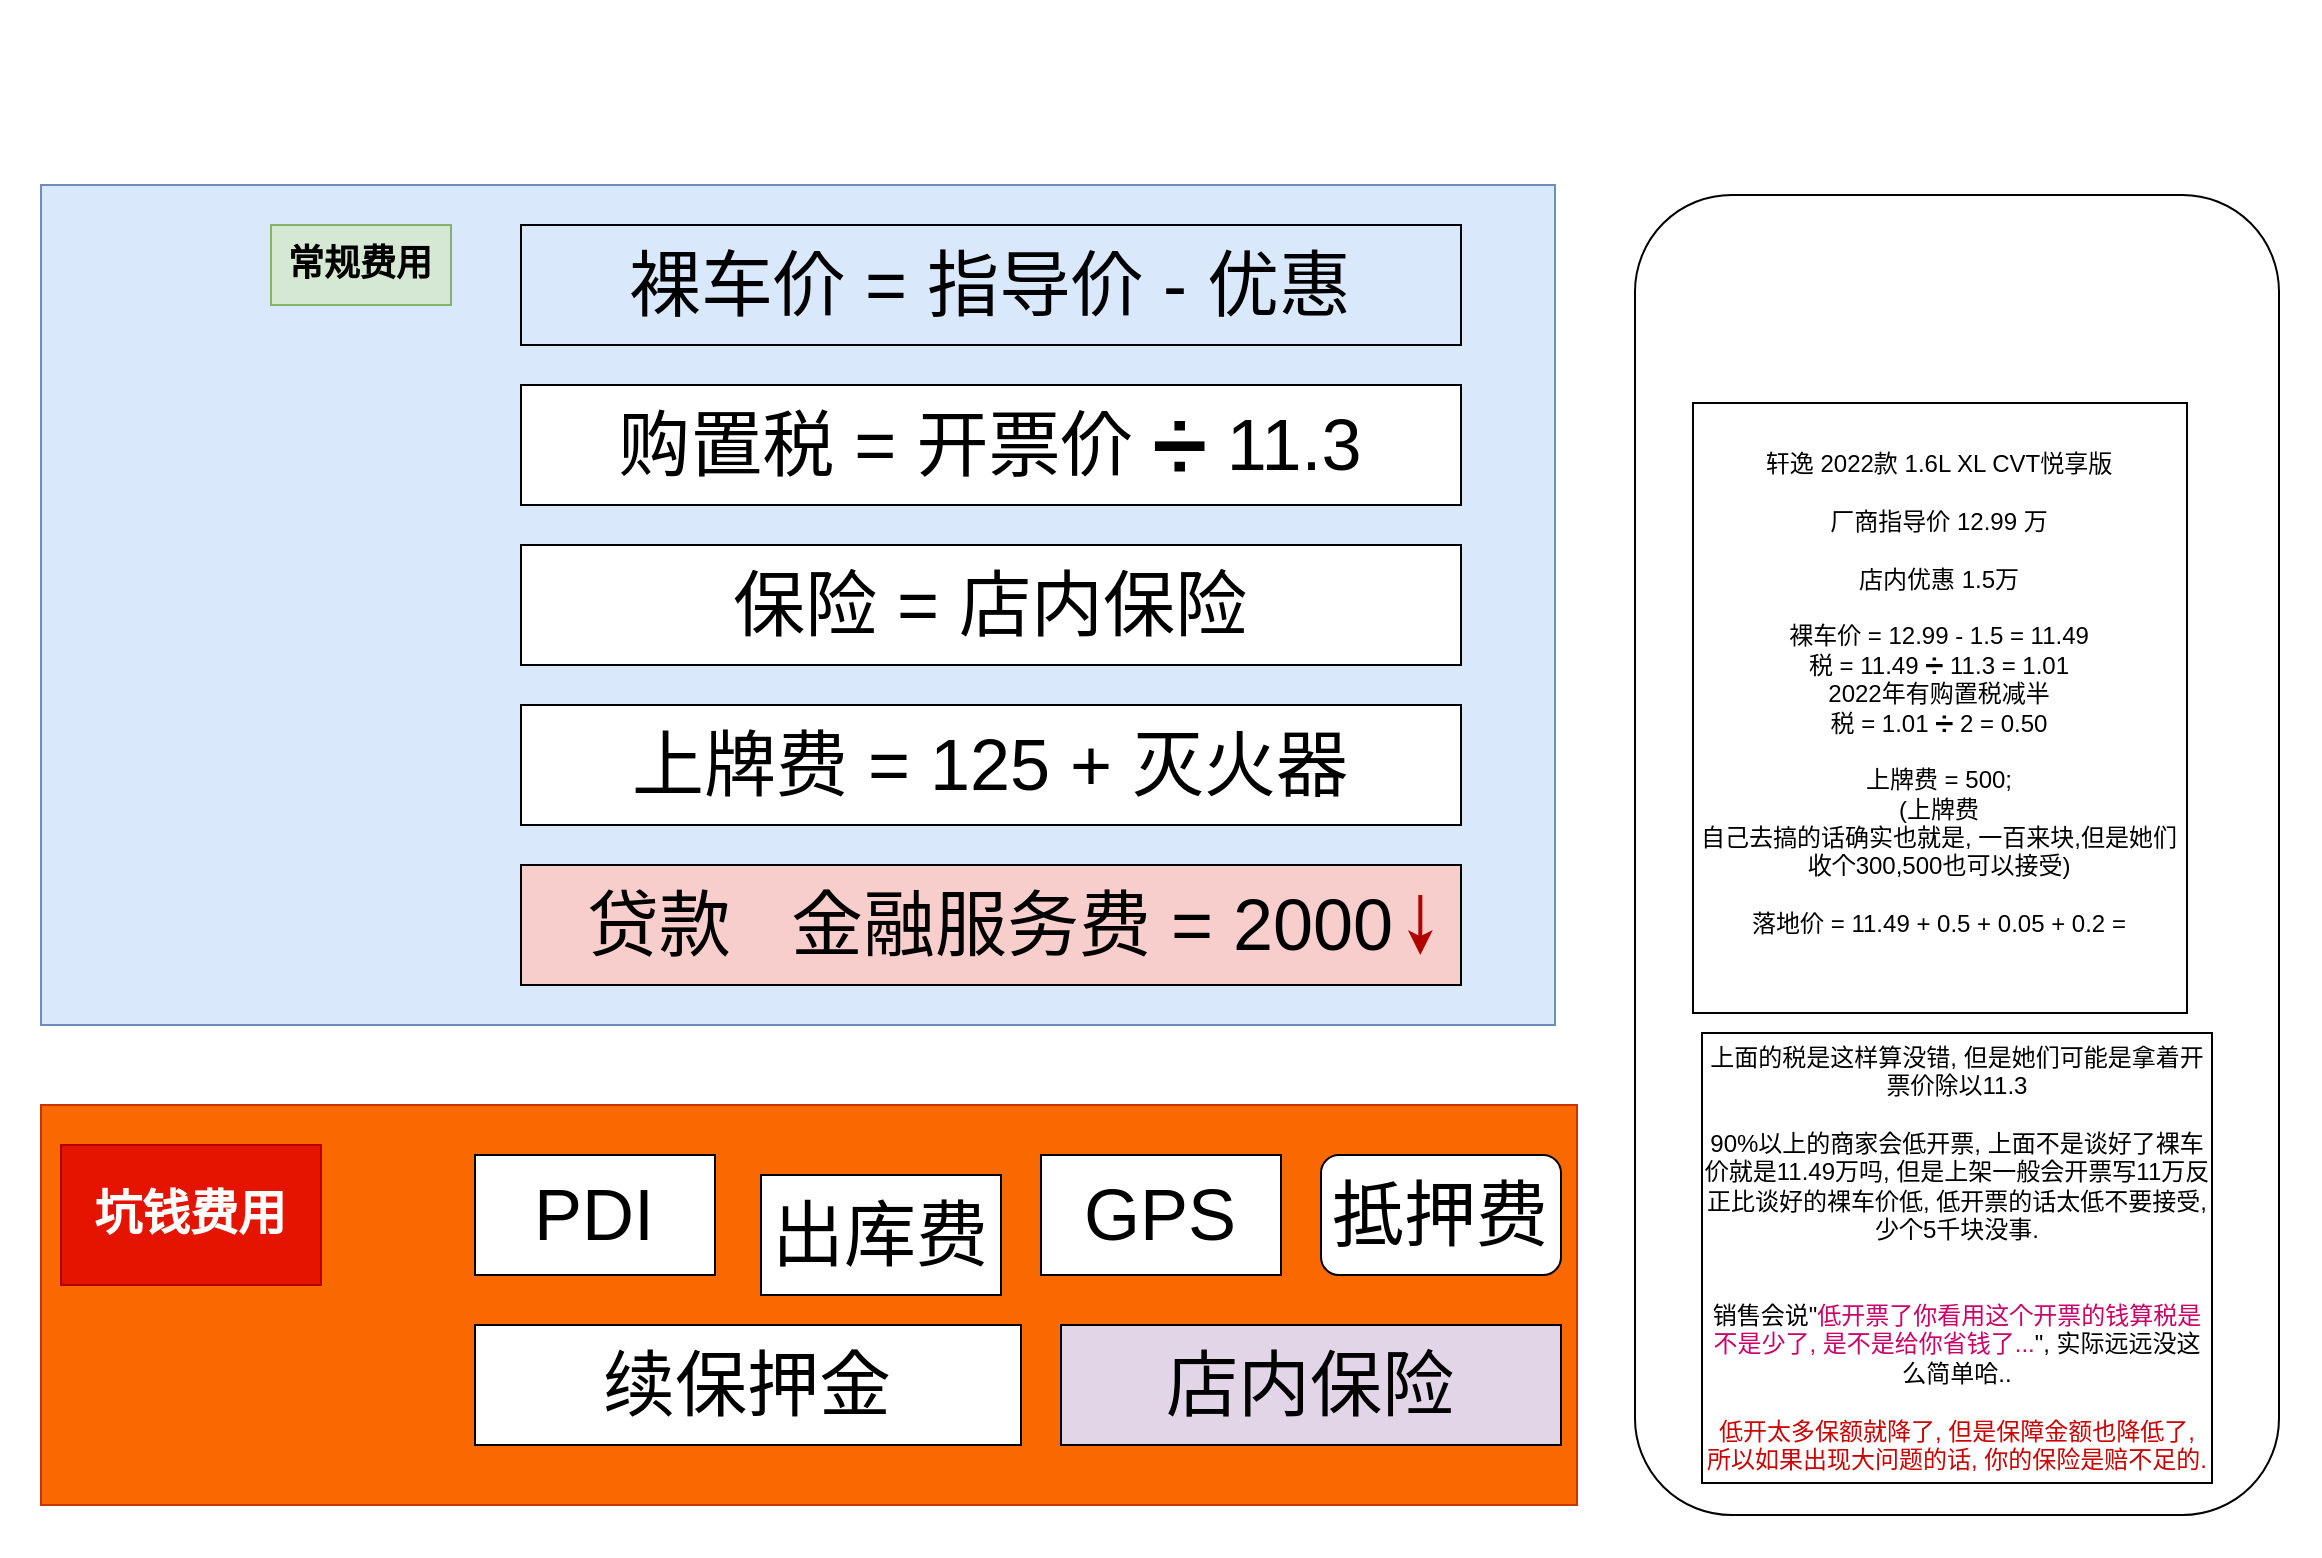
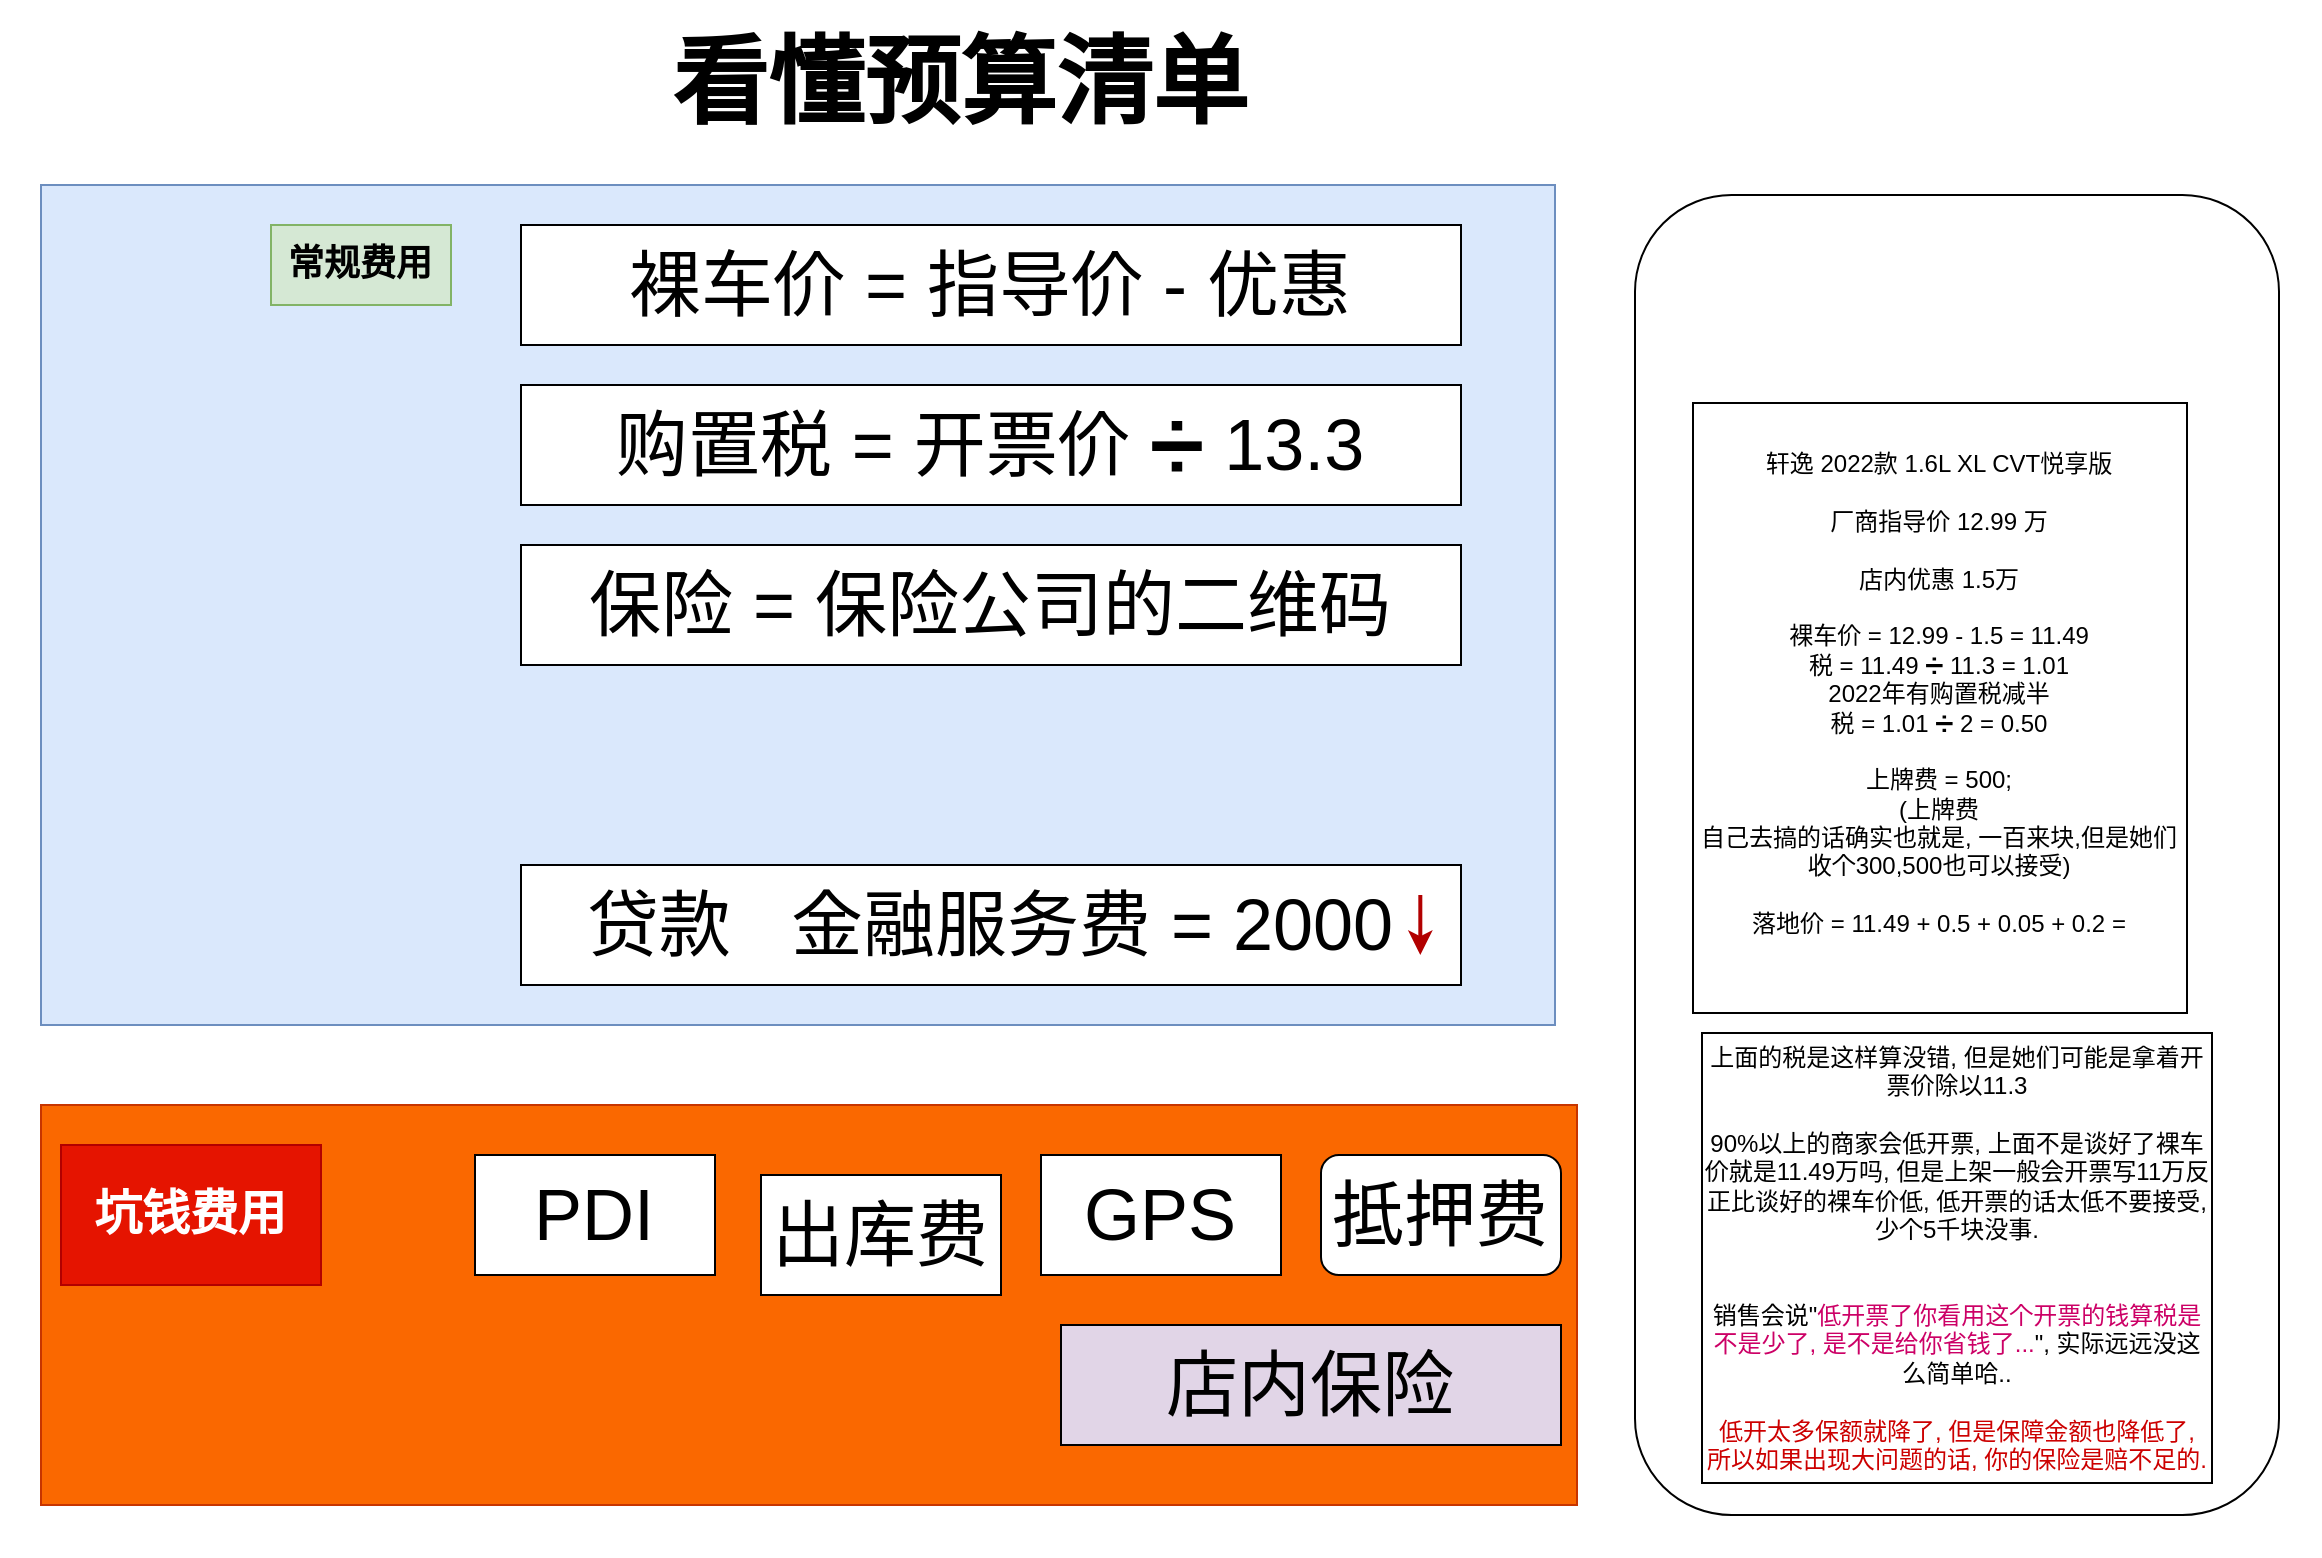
none -> (961, 82)
(991, 285) -> (991, 285)
(991, 445) -> (991, 445)
(991, 605) -> (991, 605)
(991, 765) -> none
(991, 925) -> (991, 925)
(748, 1385) -> none
